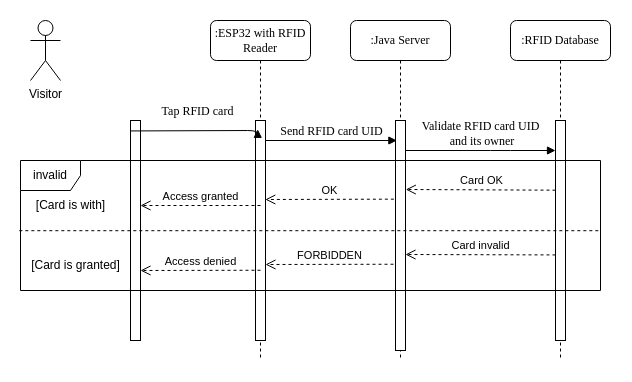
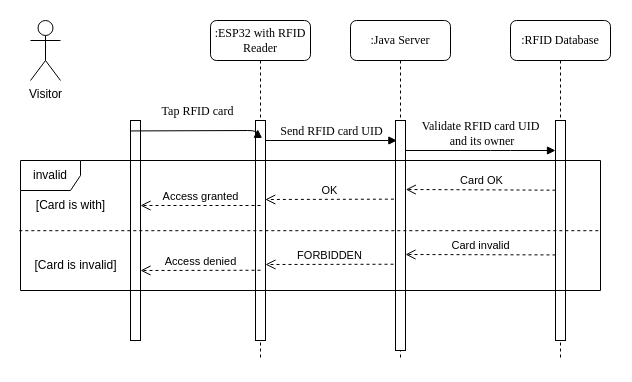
(76, 266) -> (76, 266)
